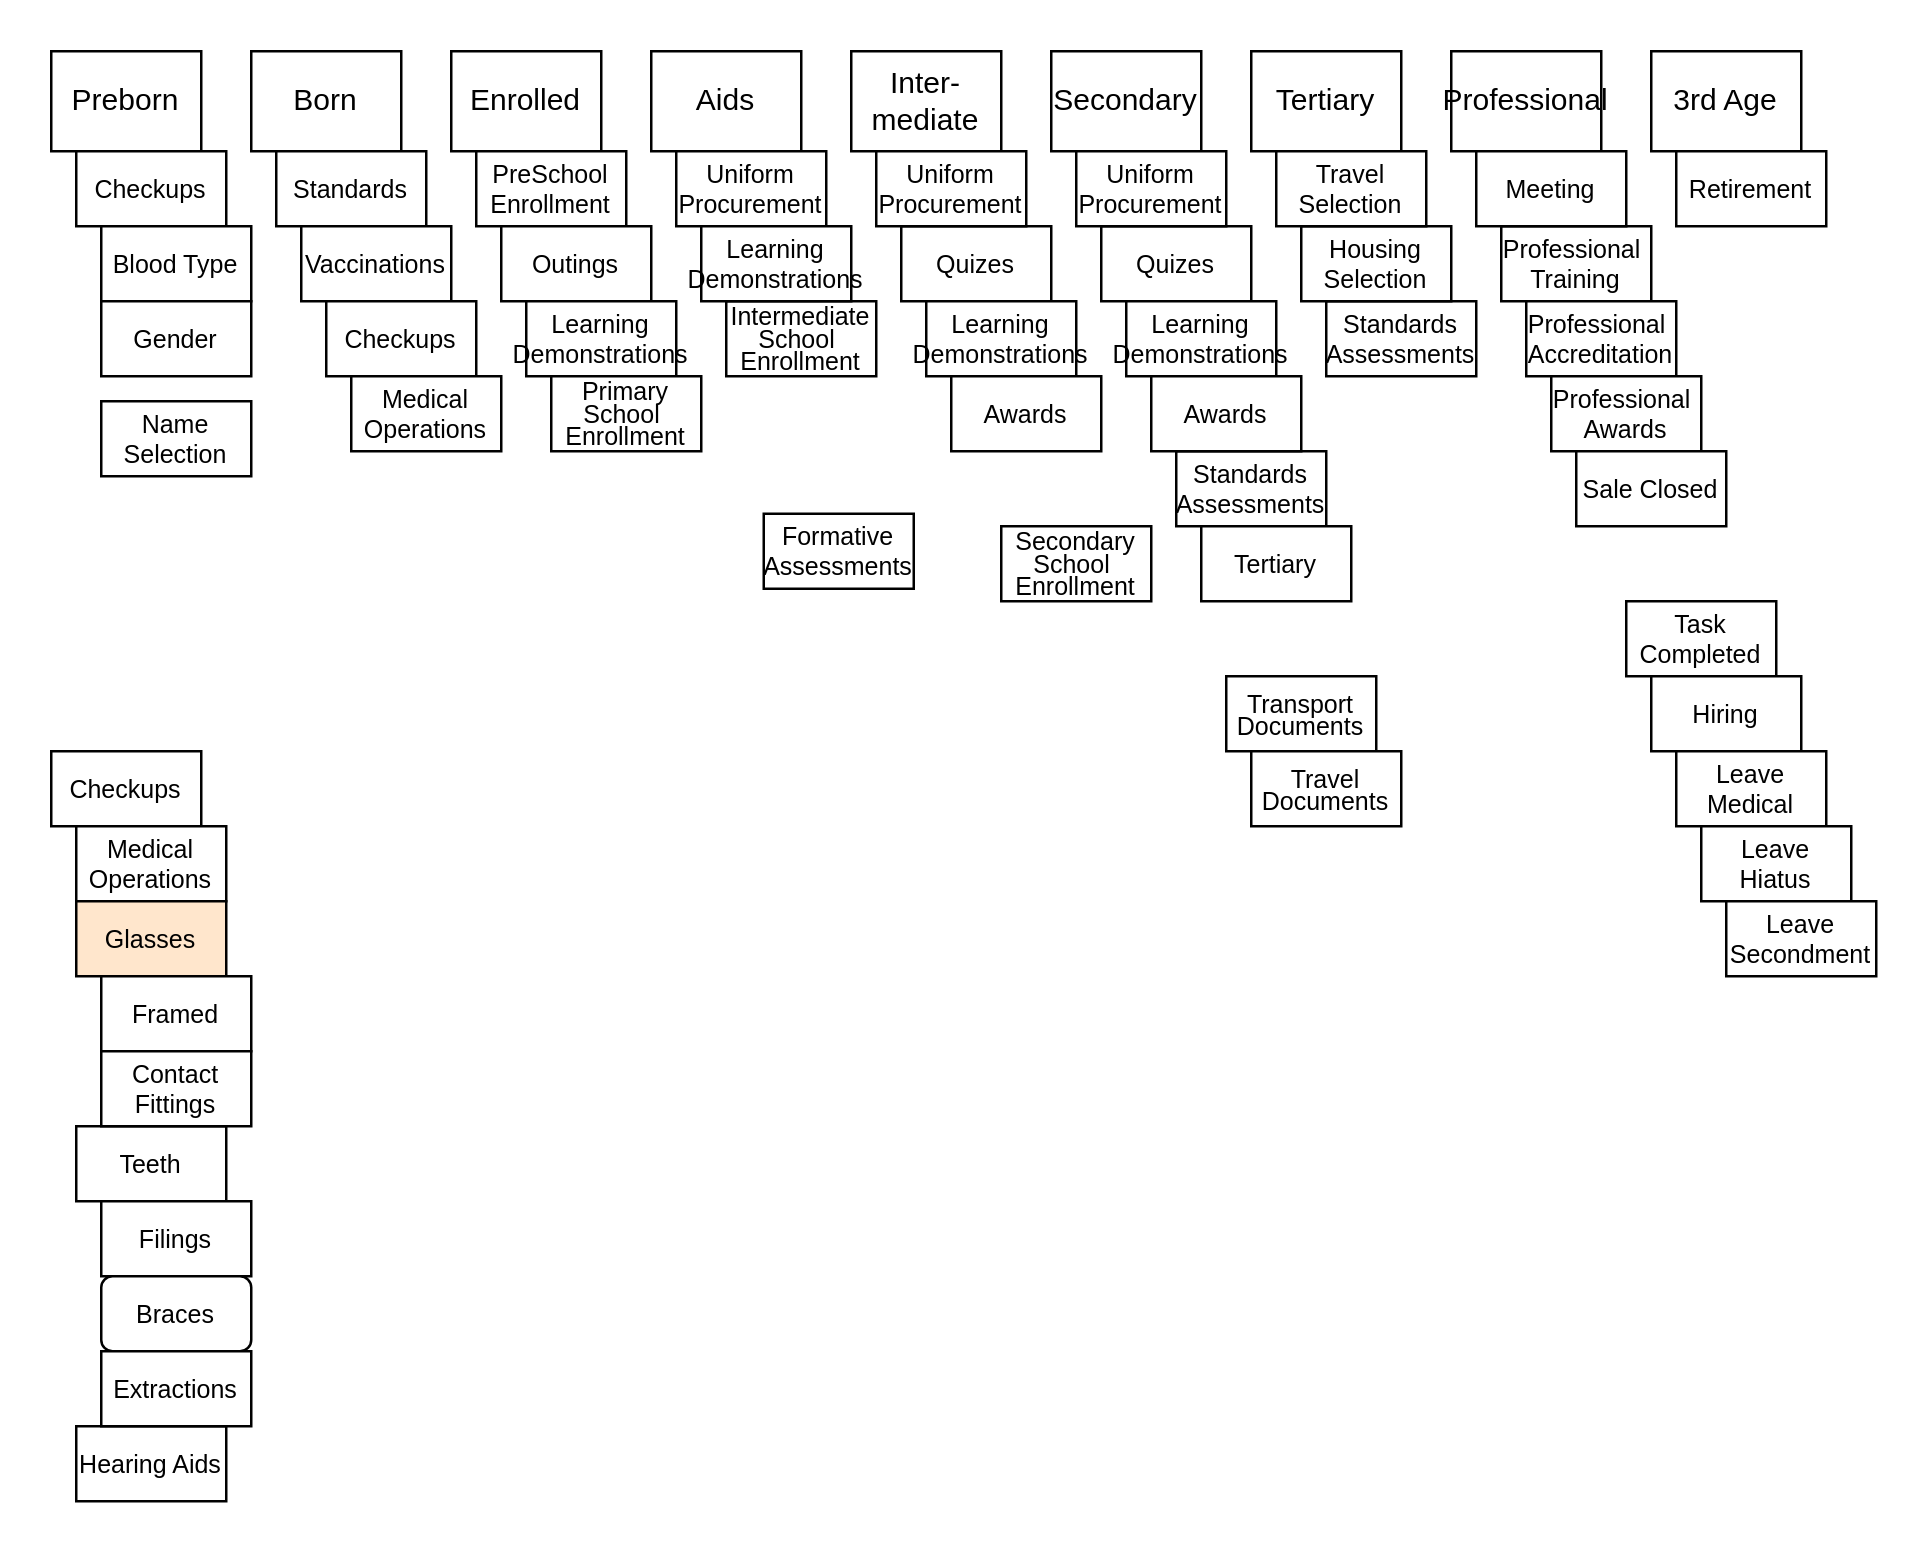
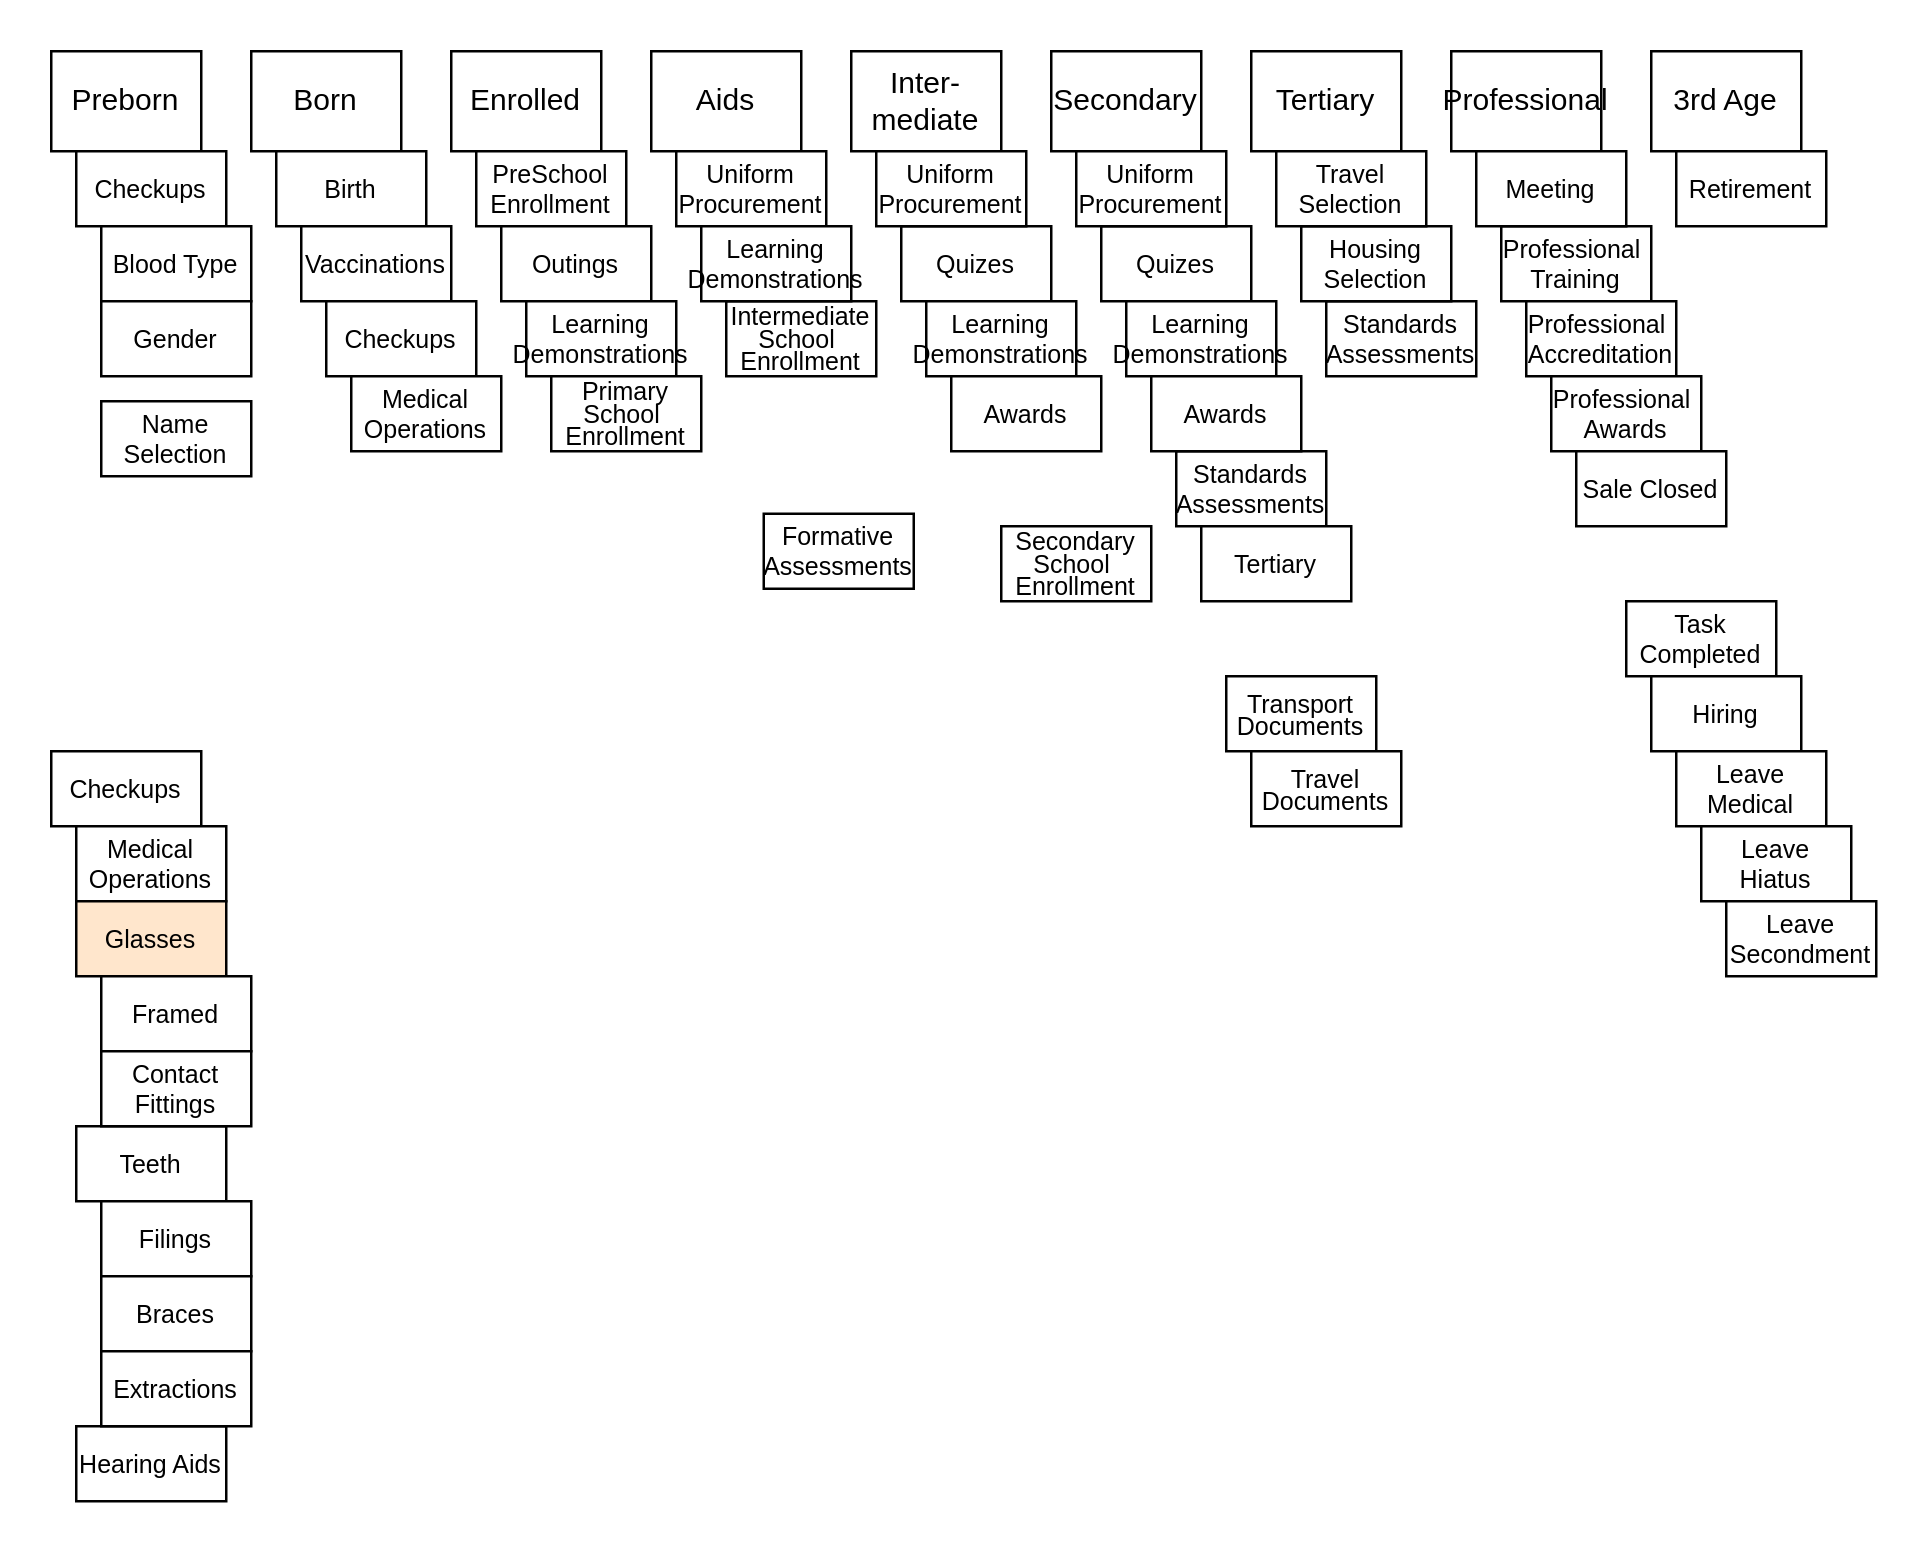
(351, 189) -> (351, 189)
(176, 1314) -> (176, 1314)
